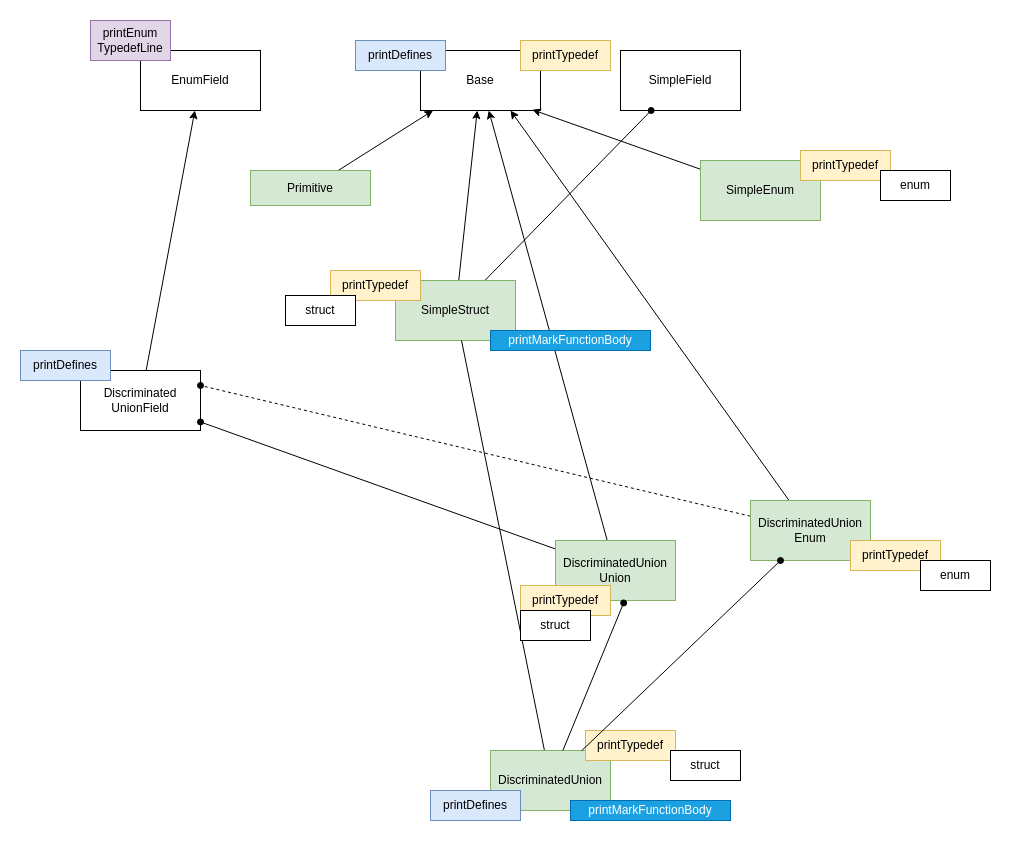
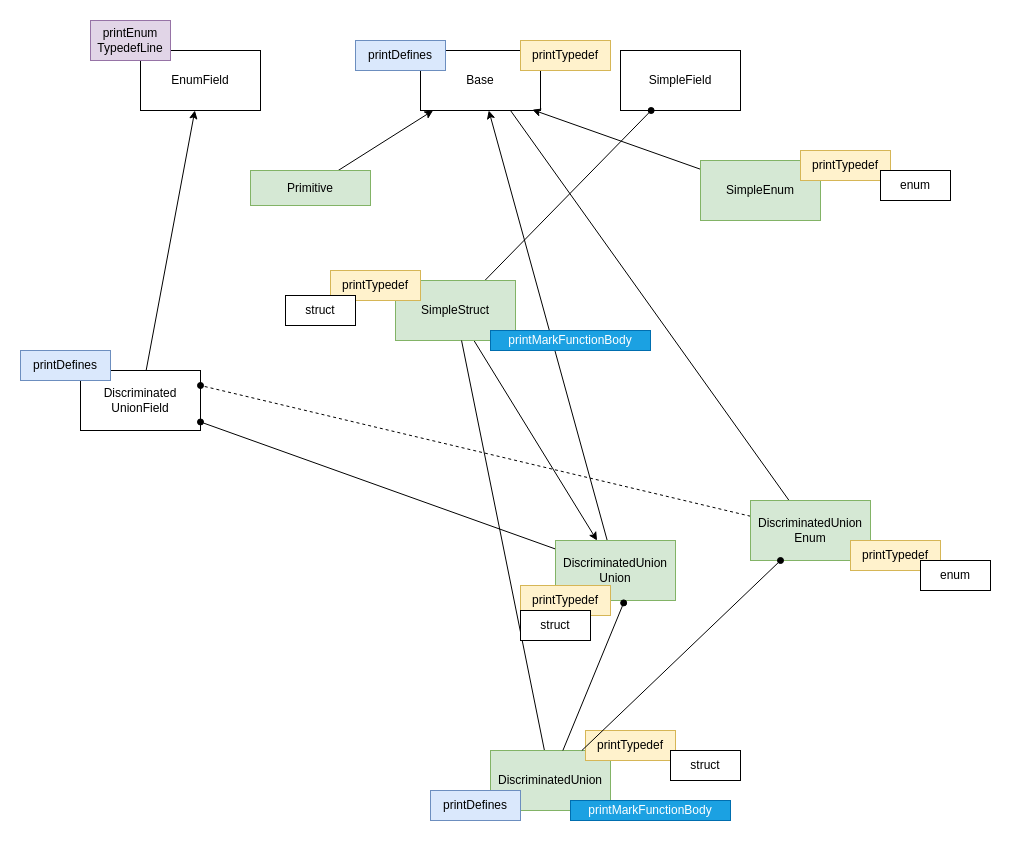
(515, 116) -> (513, 114)
(468, 199) -> (534, 438)
